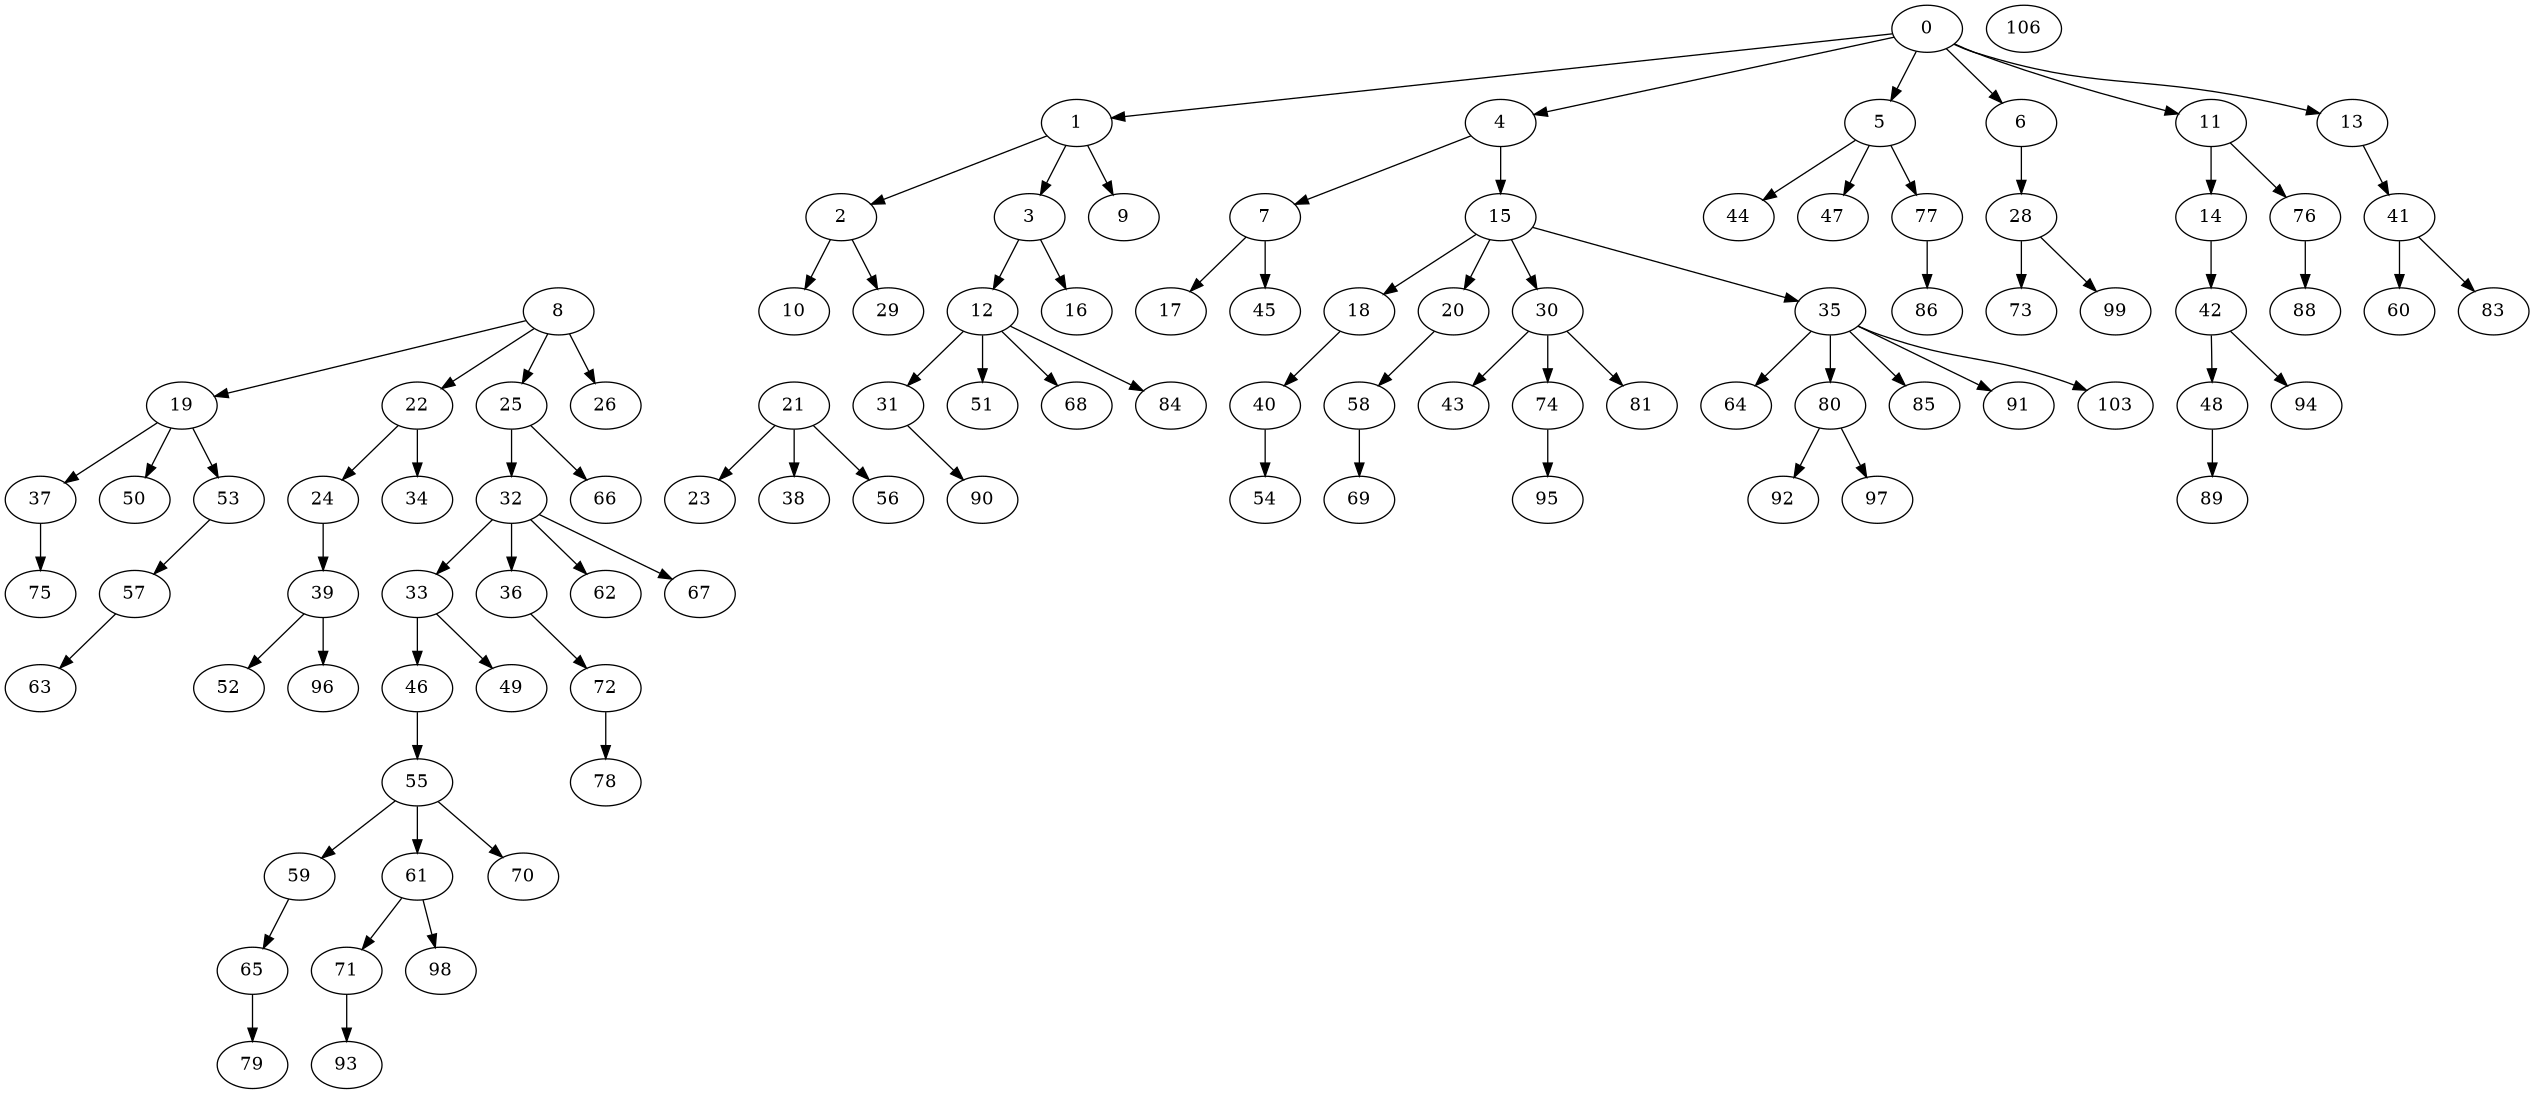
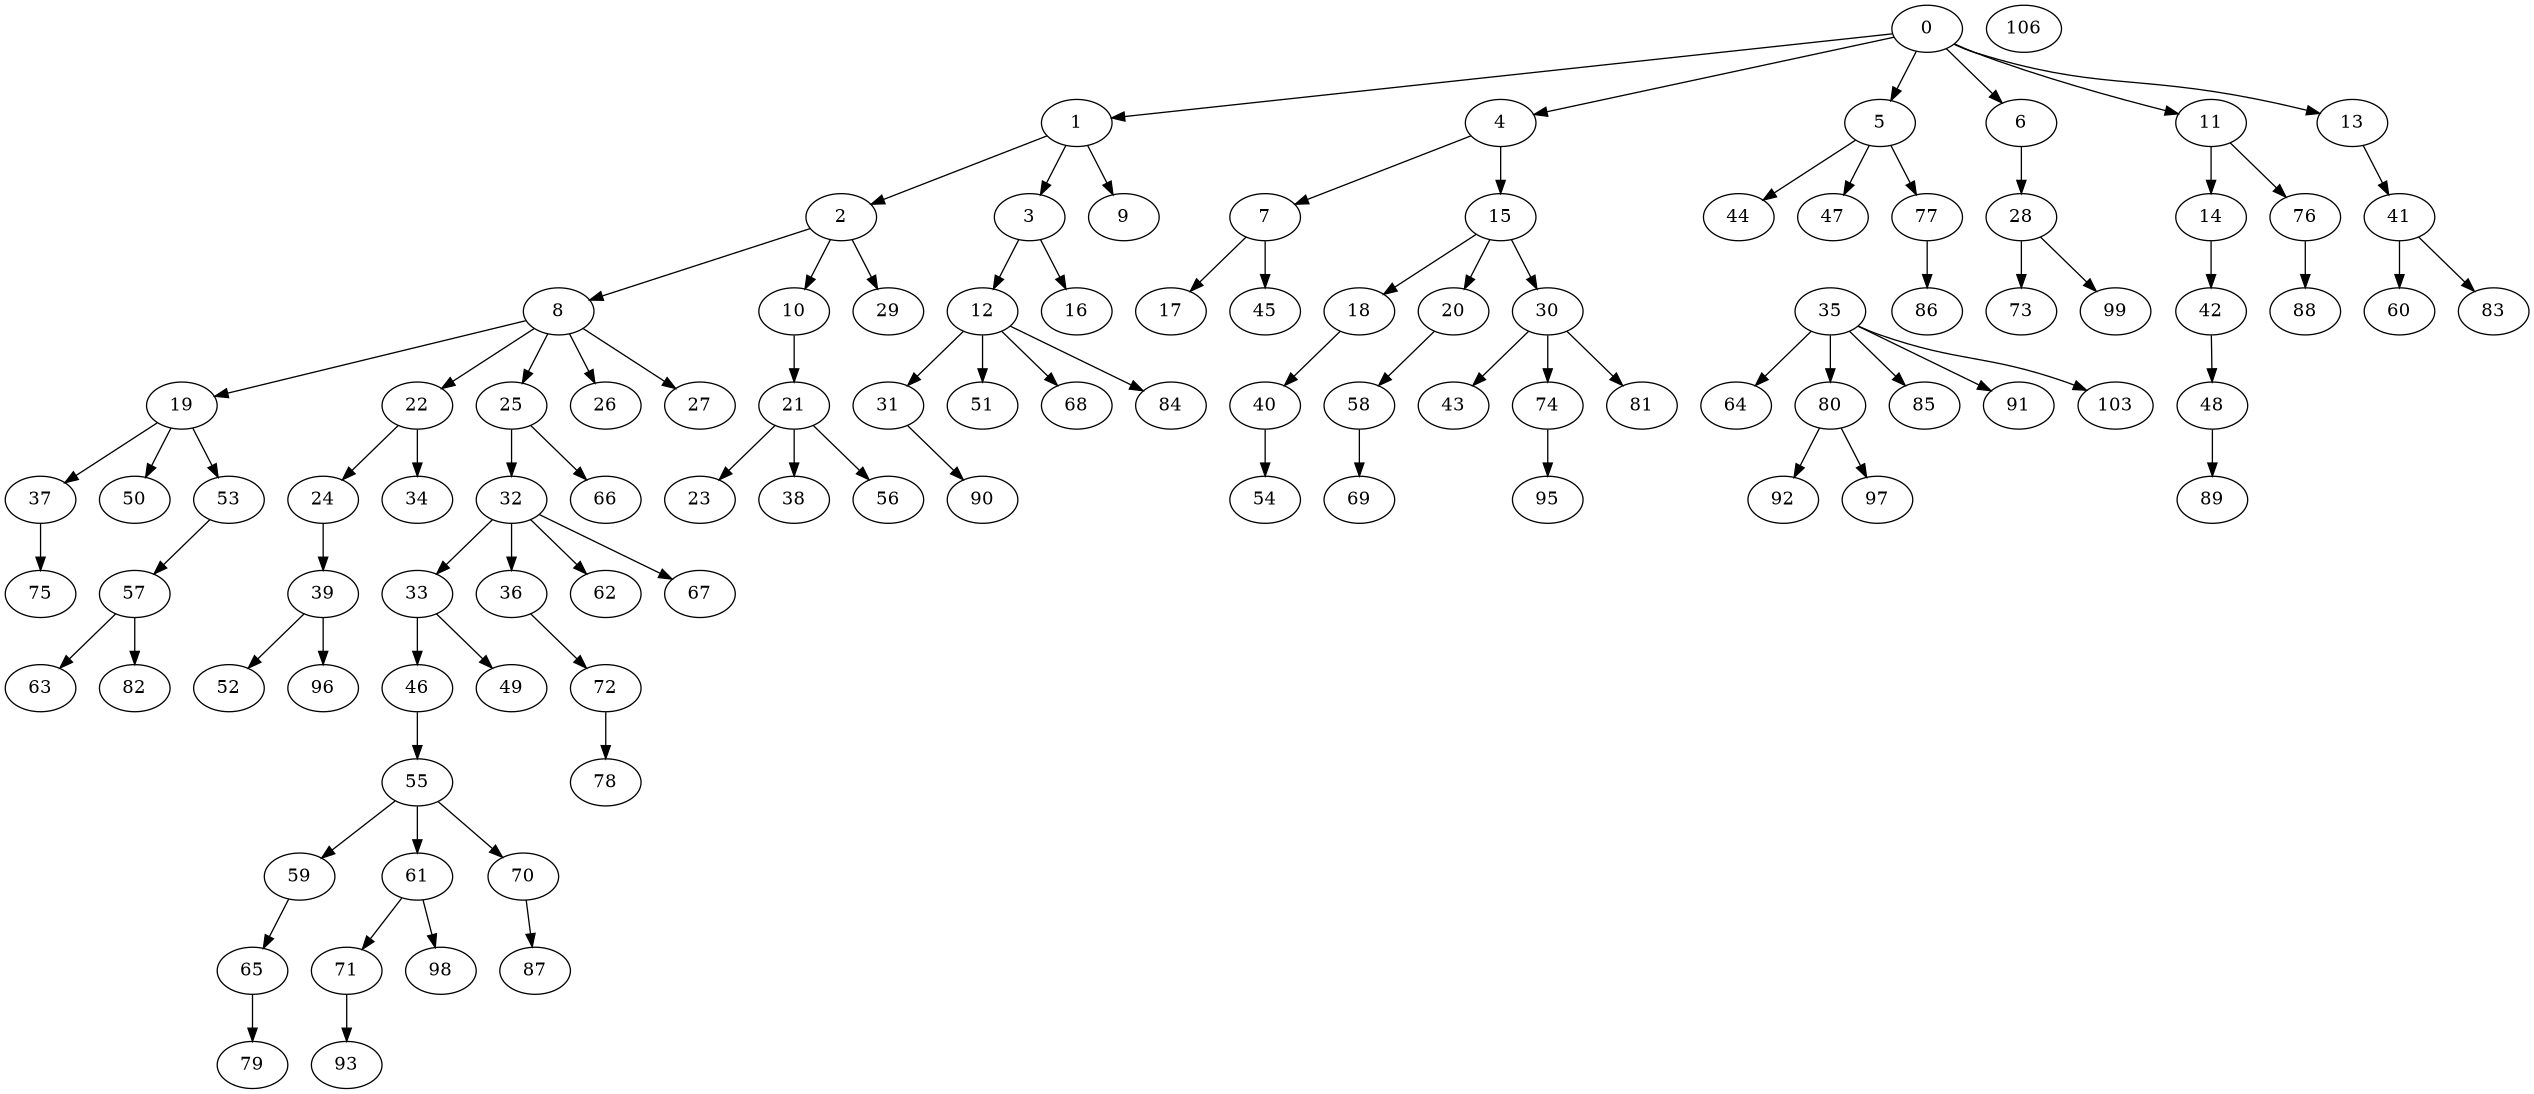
none -> (706, 262)
(1659, 262) -> none
none -> (794, 352)
none -> (700, 406)
(2307, 406) -> none
none -> (135, 688)
none -> (535, 971)
